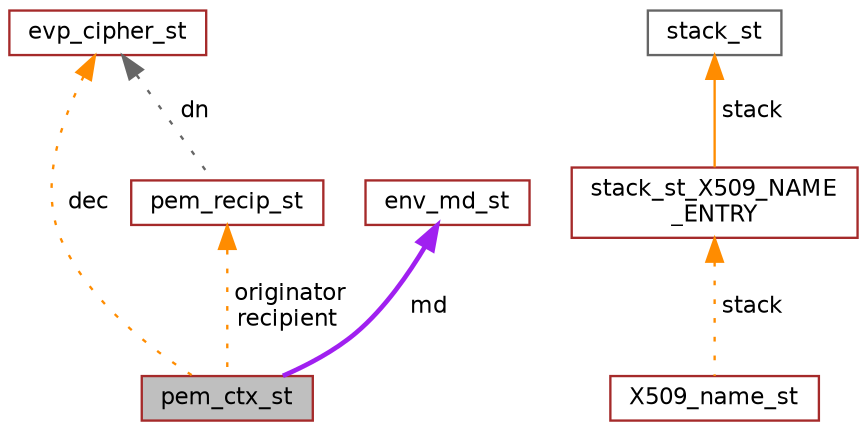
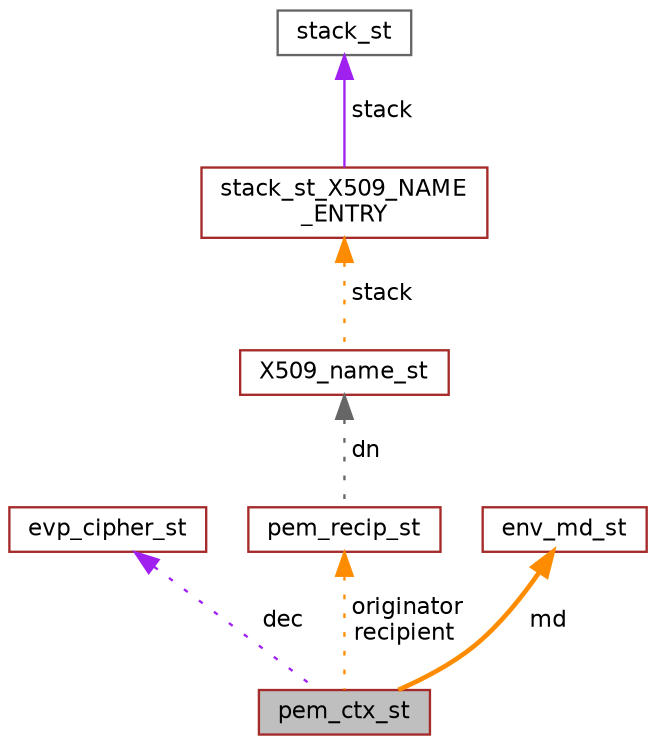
(715, 123) -> (344, 123)
(175, 127) -> (344, 463)
(66, 249) -> (236, 628)
(366, 324) -> (478, 642)
